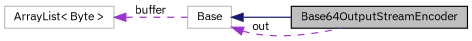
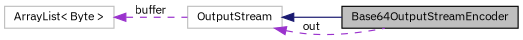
(210, 17) -> (235, 17)
